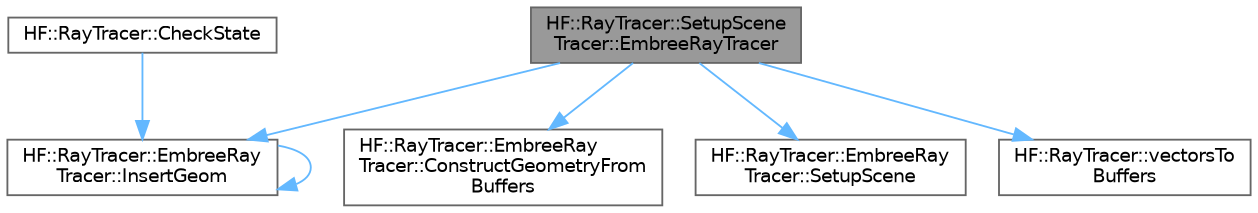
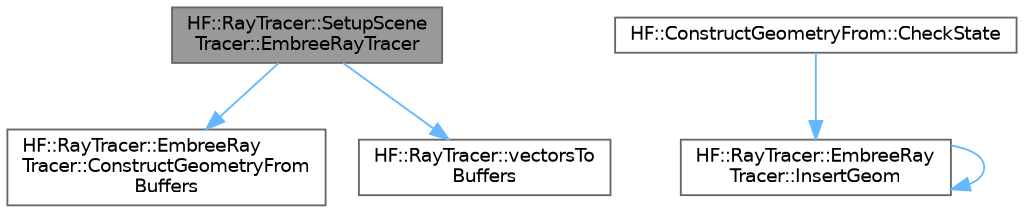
(142, 35) -> (816, 35)
(413, 99) -> none
(831, 167) -> none
